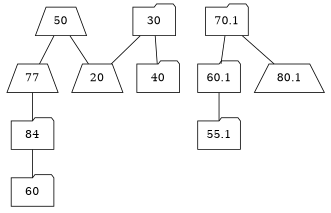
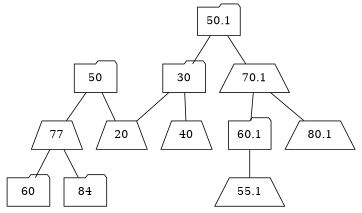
(61, 21) -> (96, 78)
none -> (219, 21)
(227, 21) -> (254, 78)
(158, 78) -> (187, 135)
(219, 135) -> (250, 192)
(33, 164) -> (43, 164)
